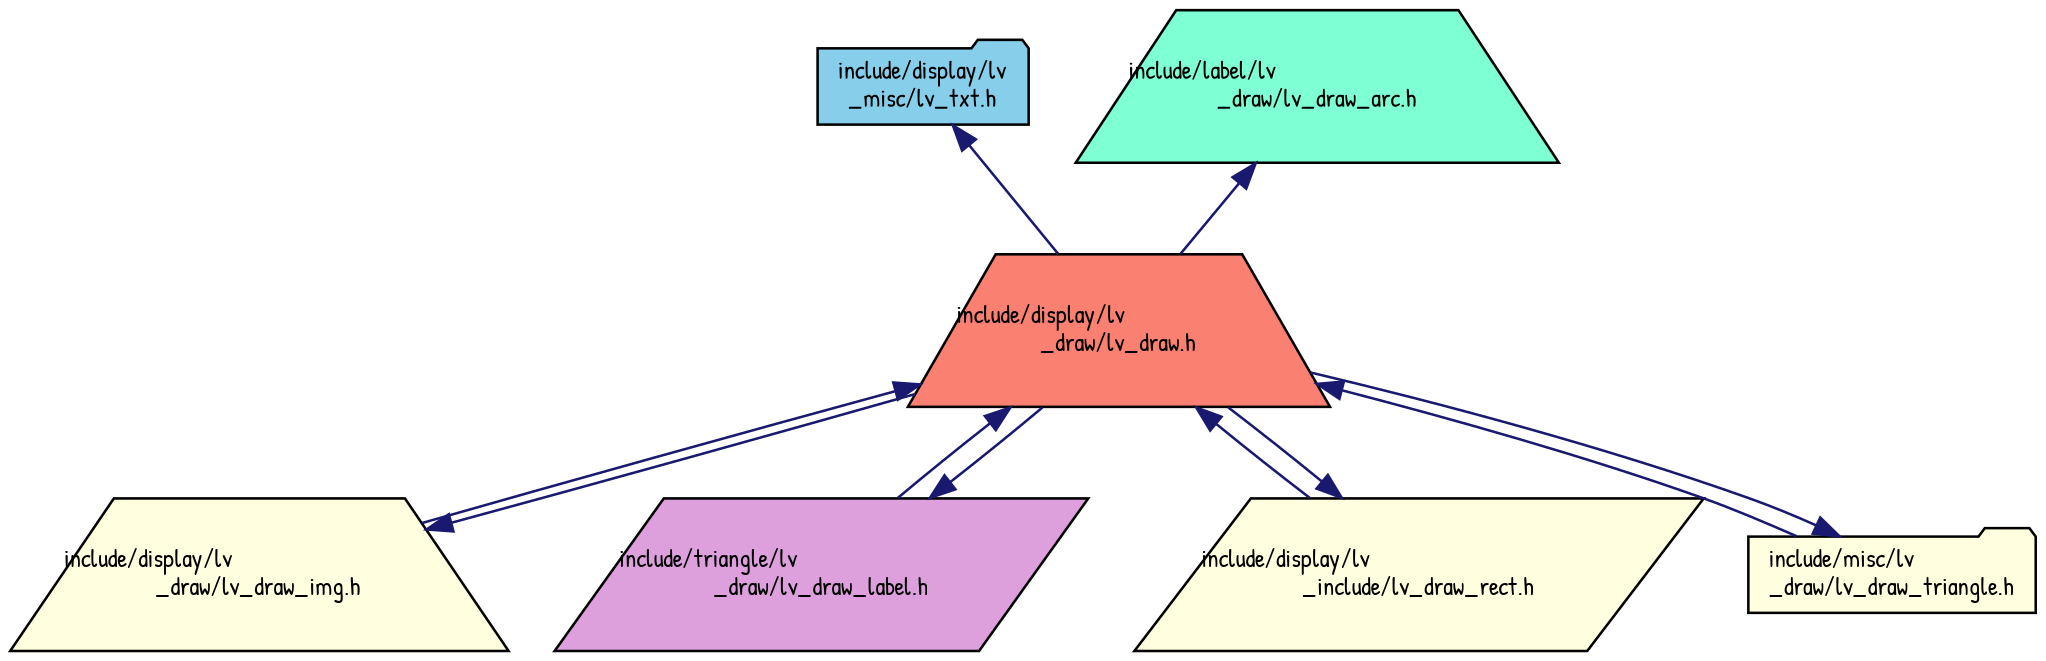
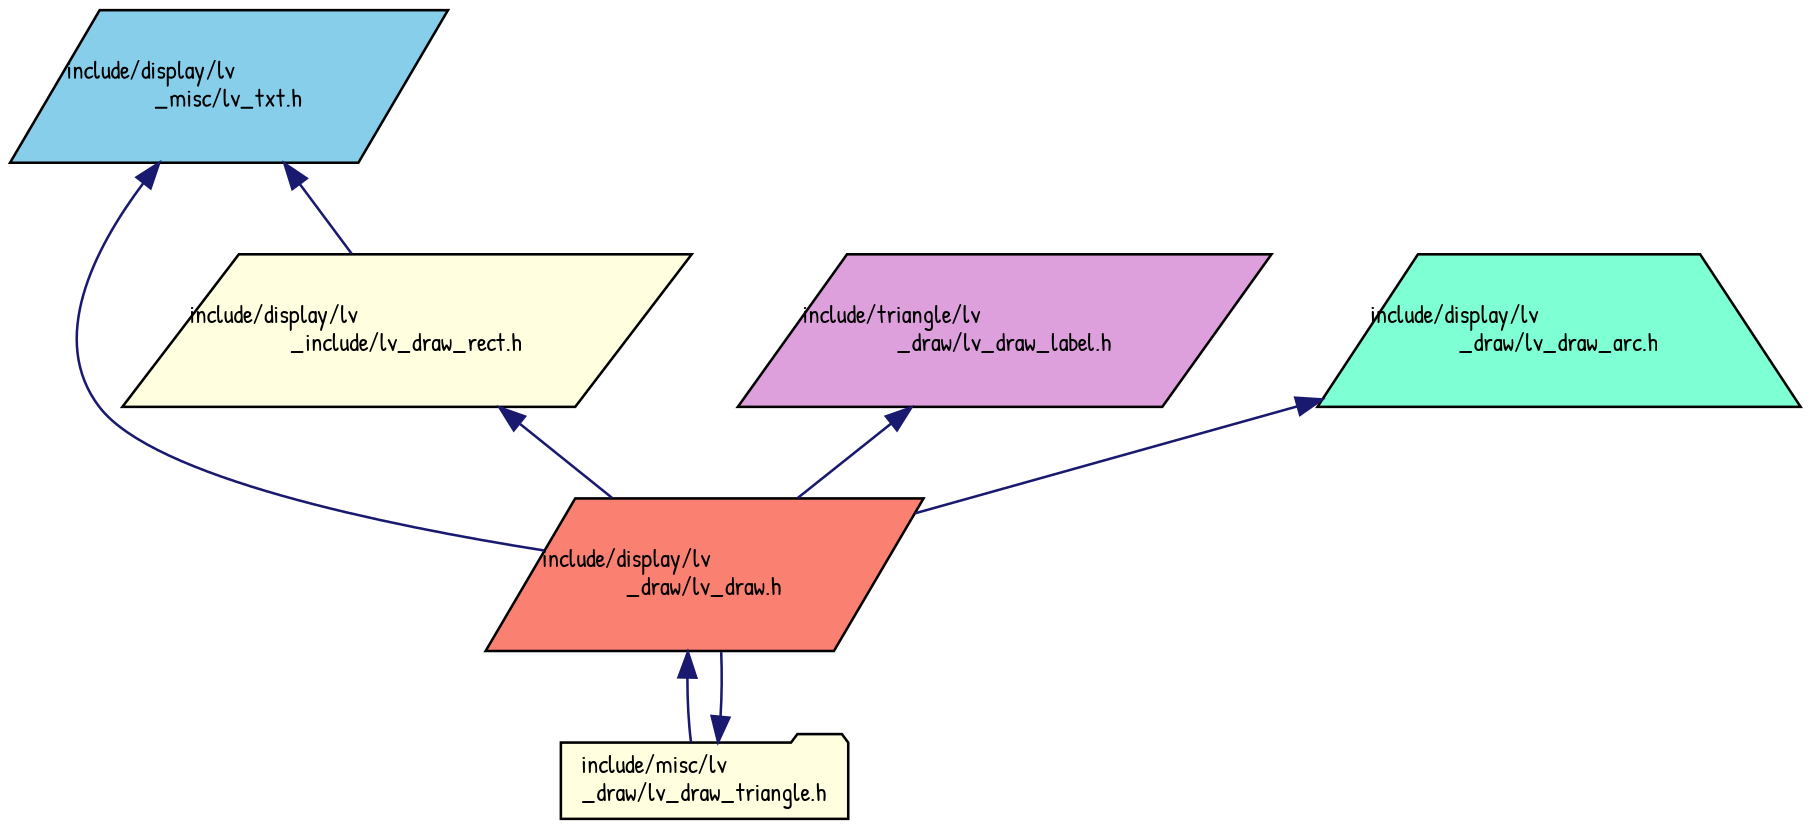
(923, 86) -> (229, 86)
(1317, 86) -> (1559, 331)
(1119, 331) -> (705, 575)
(944, 460) -> none
(1263, 461) -> (326, 219)
(259, 575) -> none
